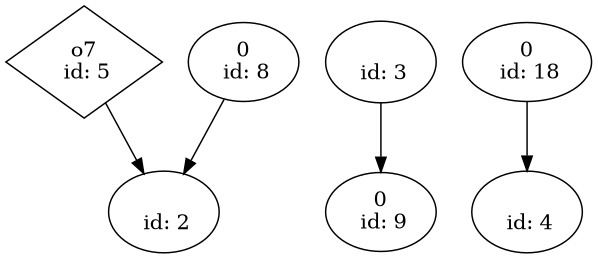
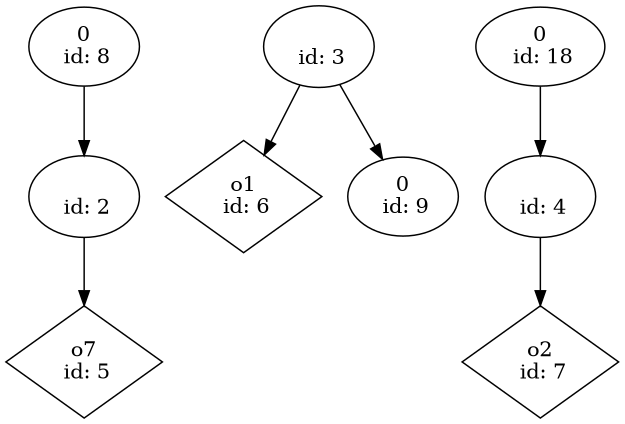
(121, 132) -> (84, 264)
none -> (244, 197)
none -> (540, 362)
